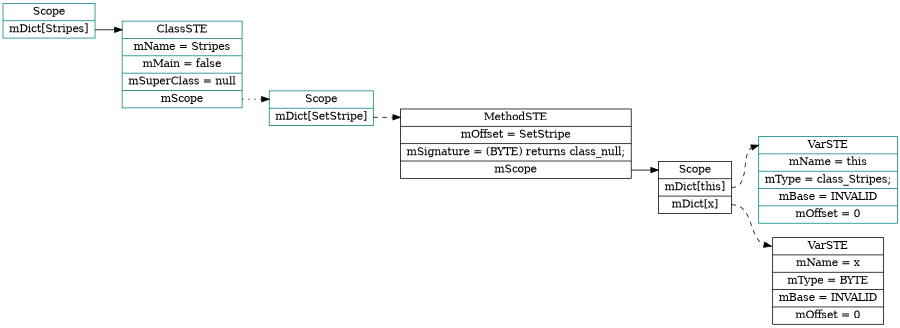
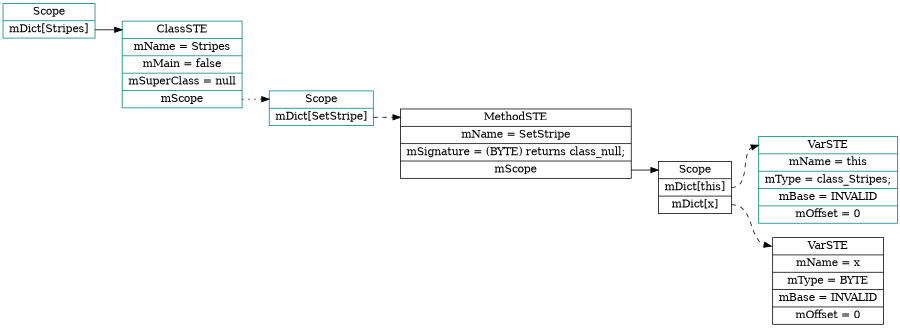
(516, 135) -> (516, 135)
